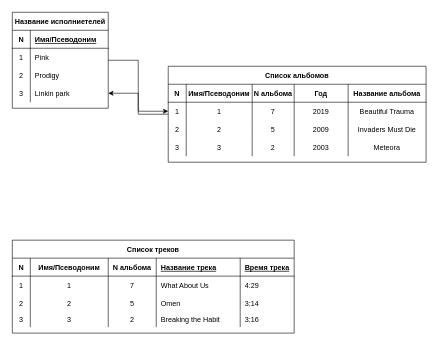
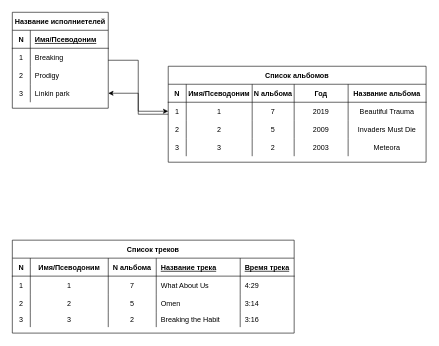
(42, 58) -> (50, 58)
